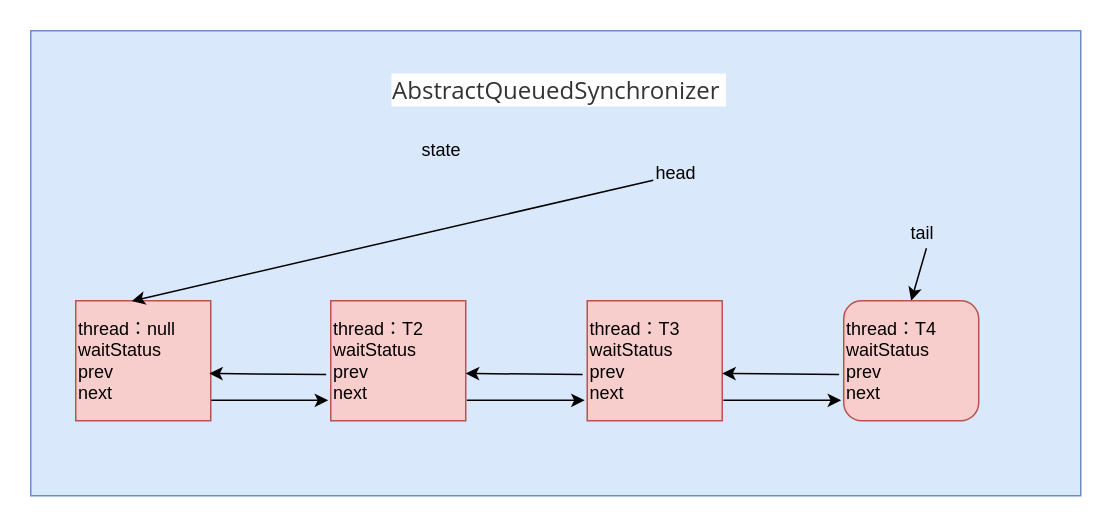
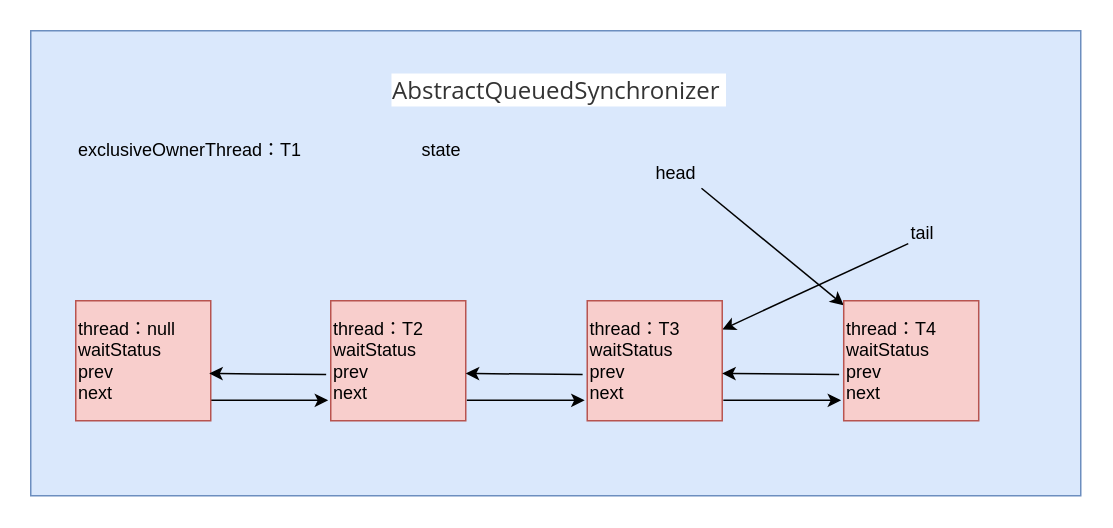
none -> (196, 151)
(398, 239) -> (769, 244)
(920, 269) -> (821, 284)
(911, 361) -> (911, 361)
